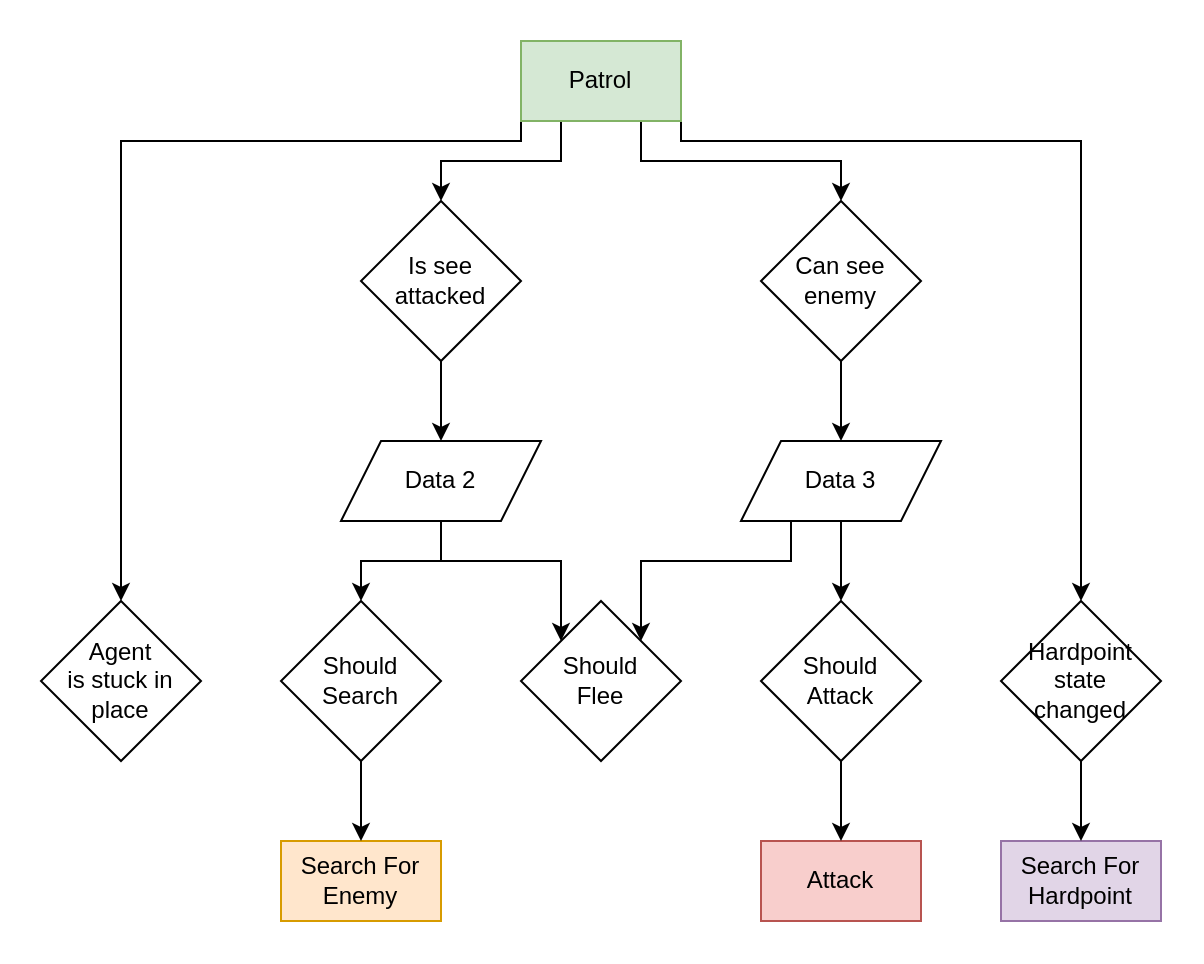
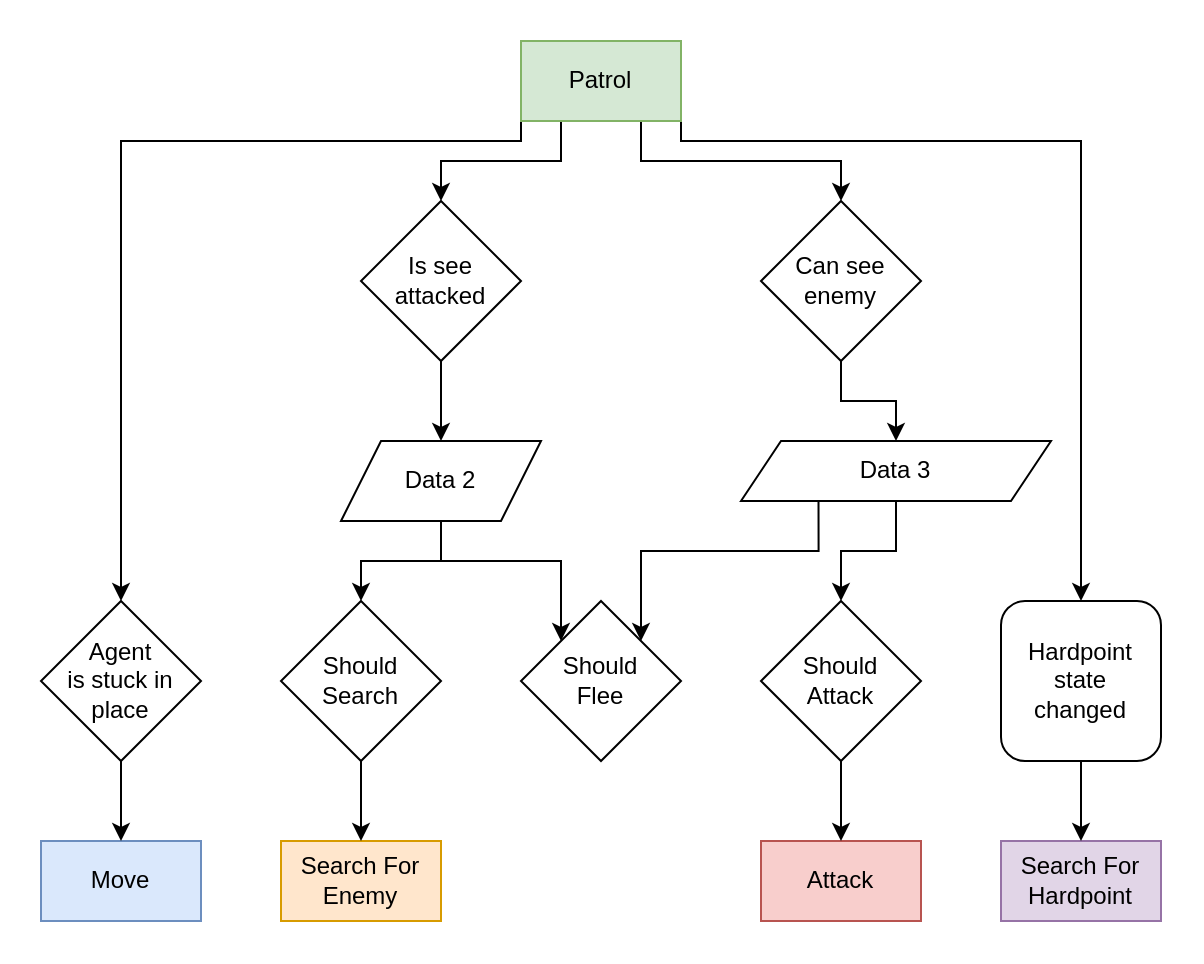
(841, 481) -> (896, 471)
(1081, 681) -> (1081, 681)
none -> (121, 794)
none -> (121, 881)
